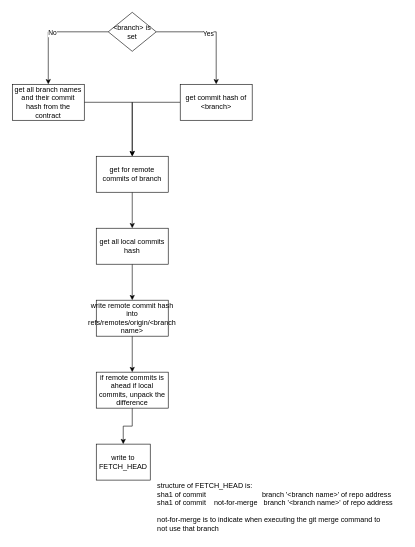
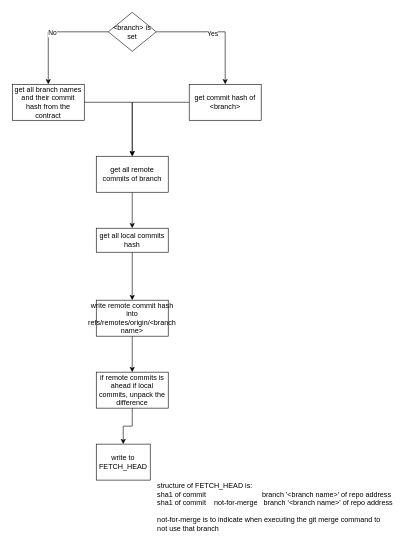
(216, 102) -> (225, 102)
(132, 174) -> (132, 174)
(132, 246) -> (132, 240)
